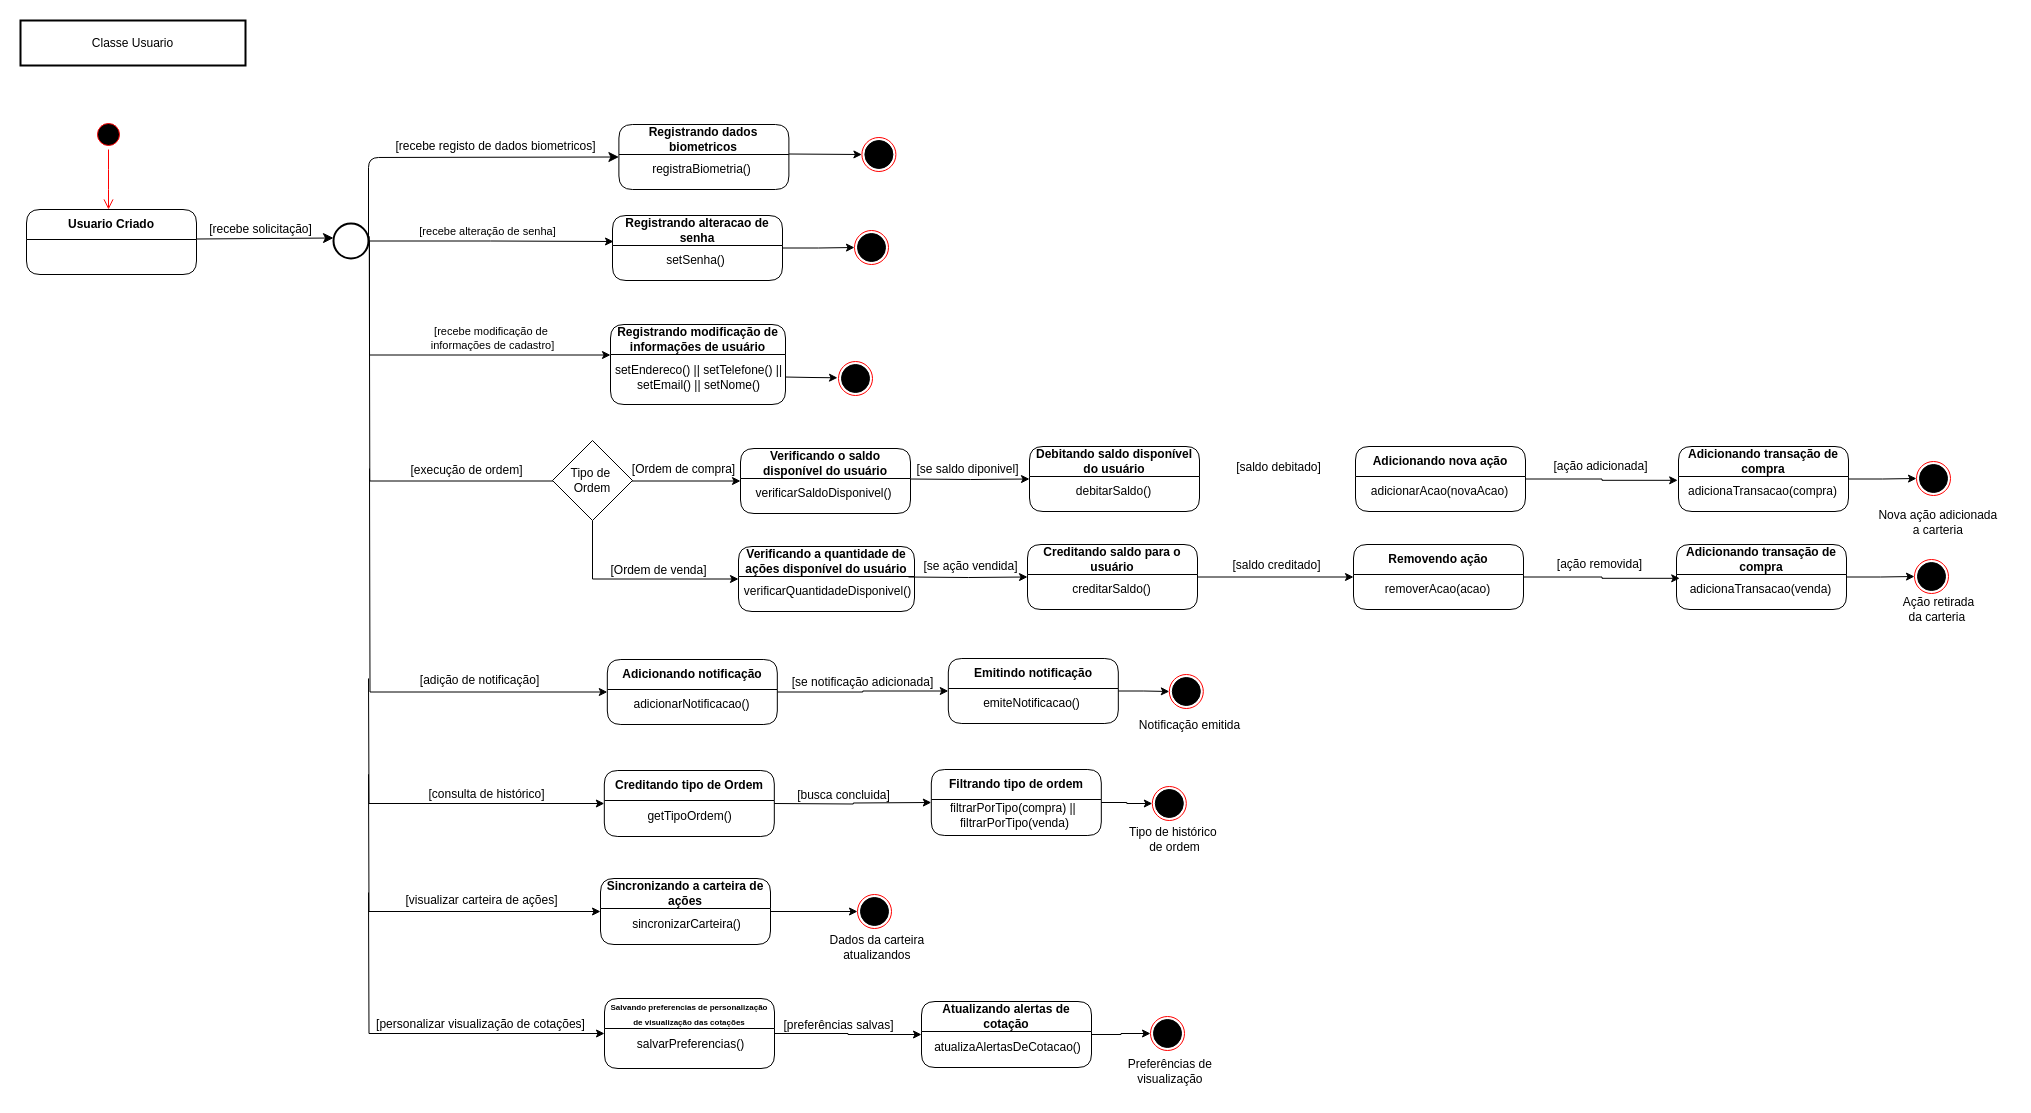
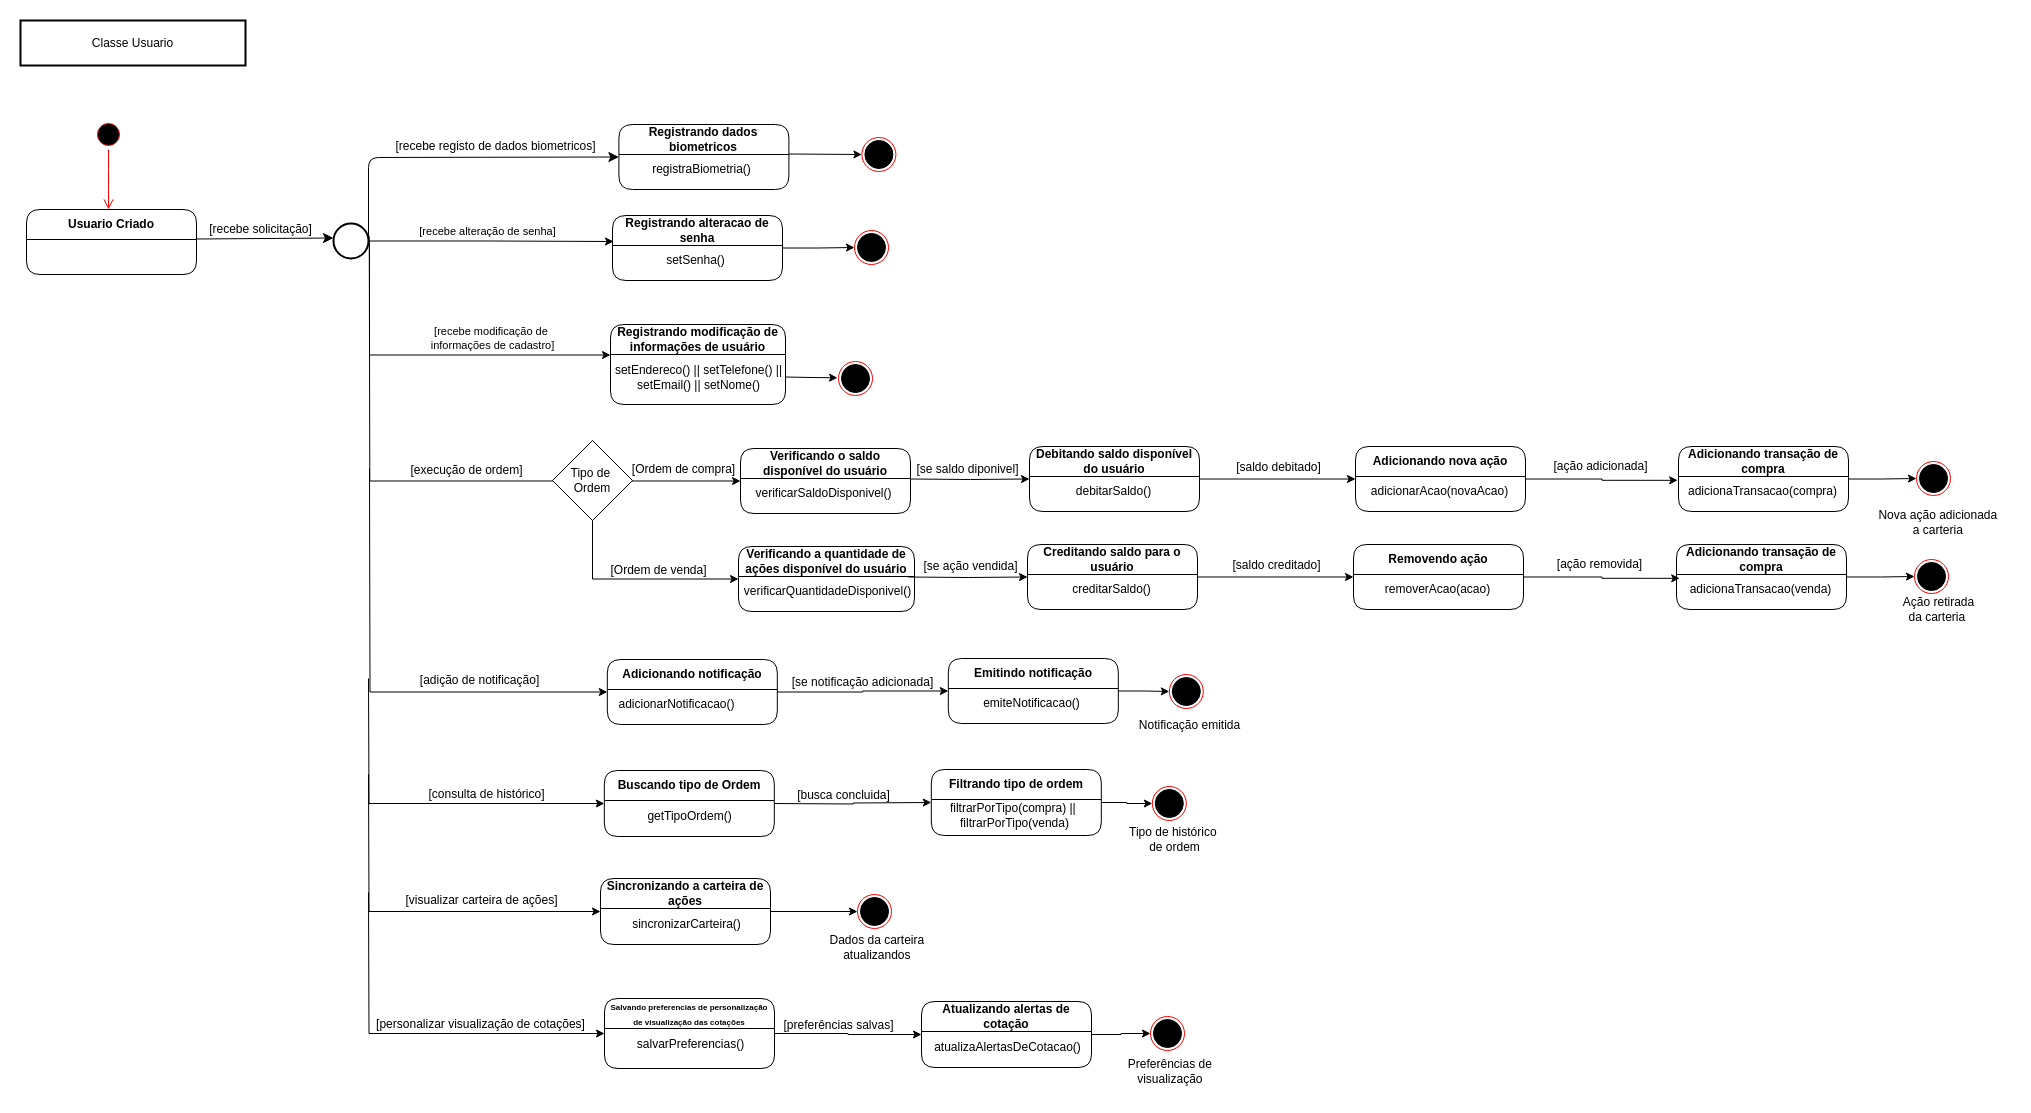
none -> (1275, 479)
(691, 705) -> (676, 705)
(690, 786) -> (690, 786)
